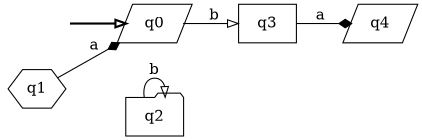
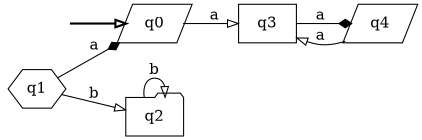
(214, 16) -> (214, 16)
none -> (326, 45)
none -> (88, 101)
